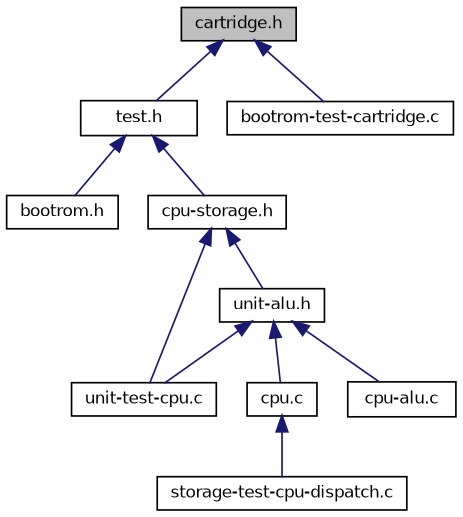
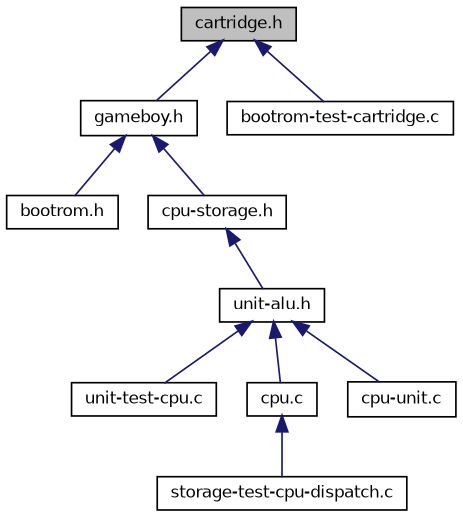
(139, 118) -> (139, 118)
(177, 314) -> none
(402, 399) -> (402, 399)
